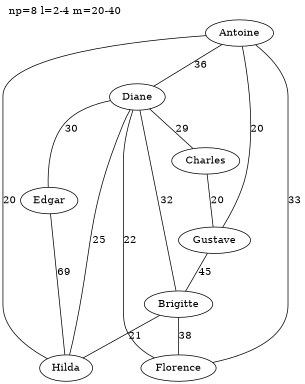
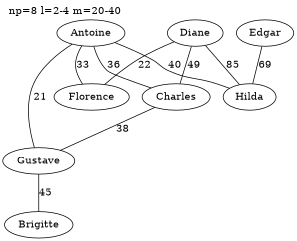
(188, 65) -> (111, 73)
(183, 129) -> (194, 65)
(258, 129) -> (41, 97)
(60, 130) -> none
(10, 201) -> (175, 65)
(158, 201) -> none
(218, 201) -> (123, 129)
(100, 240) -> (233, 65)
(179, 336) -> none
(121, 337) -> none
